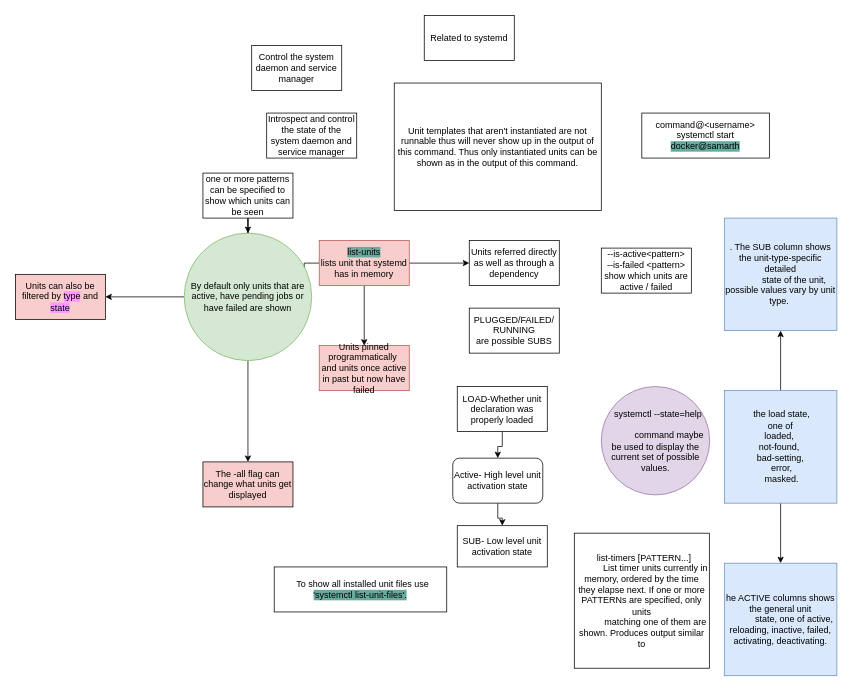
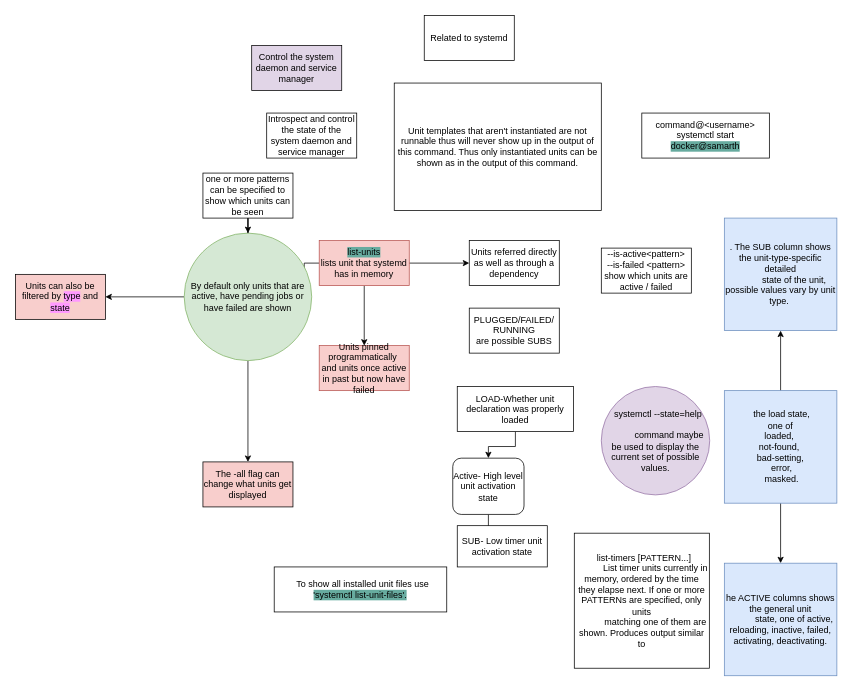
(297, 68) -> (297, 68)
(502, 409) -> (515, 409)
(498, 480) -> (488, 486)
(502, 546) -> (502, 546)
